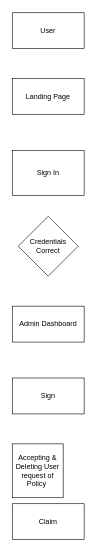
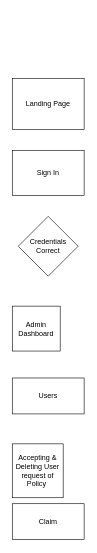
(48, 30) -> none
(48, 96) -> (48, 104)
(48, 324) -> (36, 329)
(48, 396) -> (48, 396)
